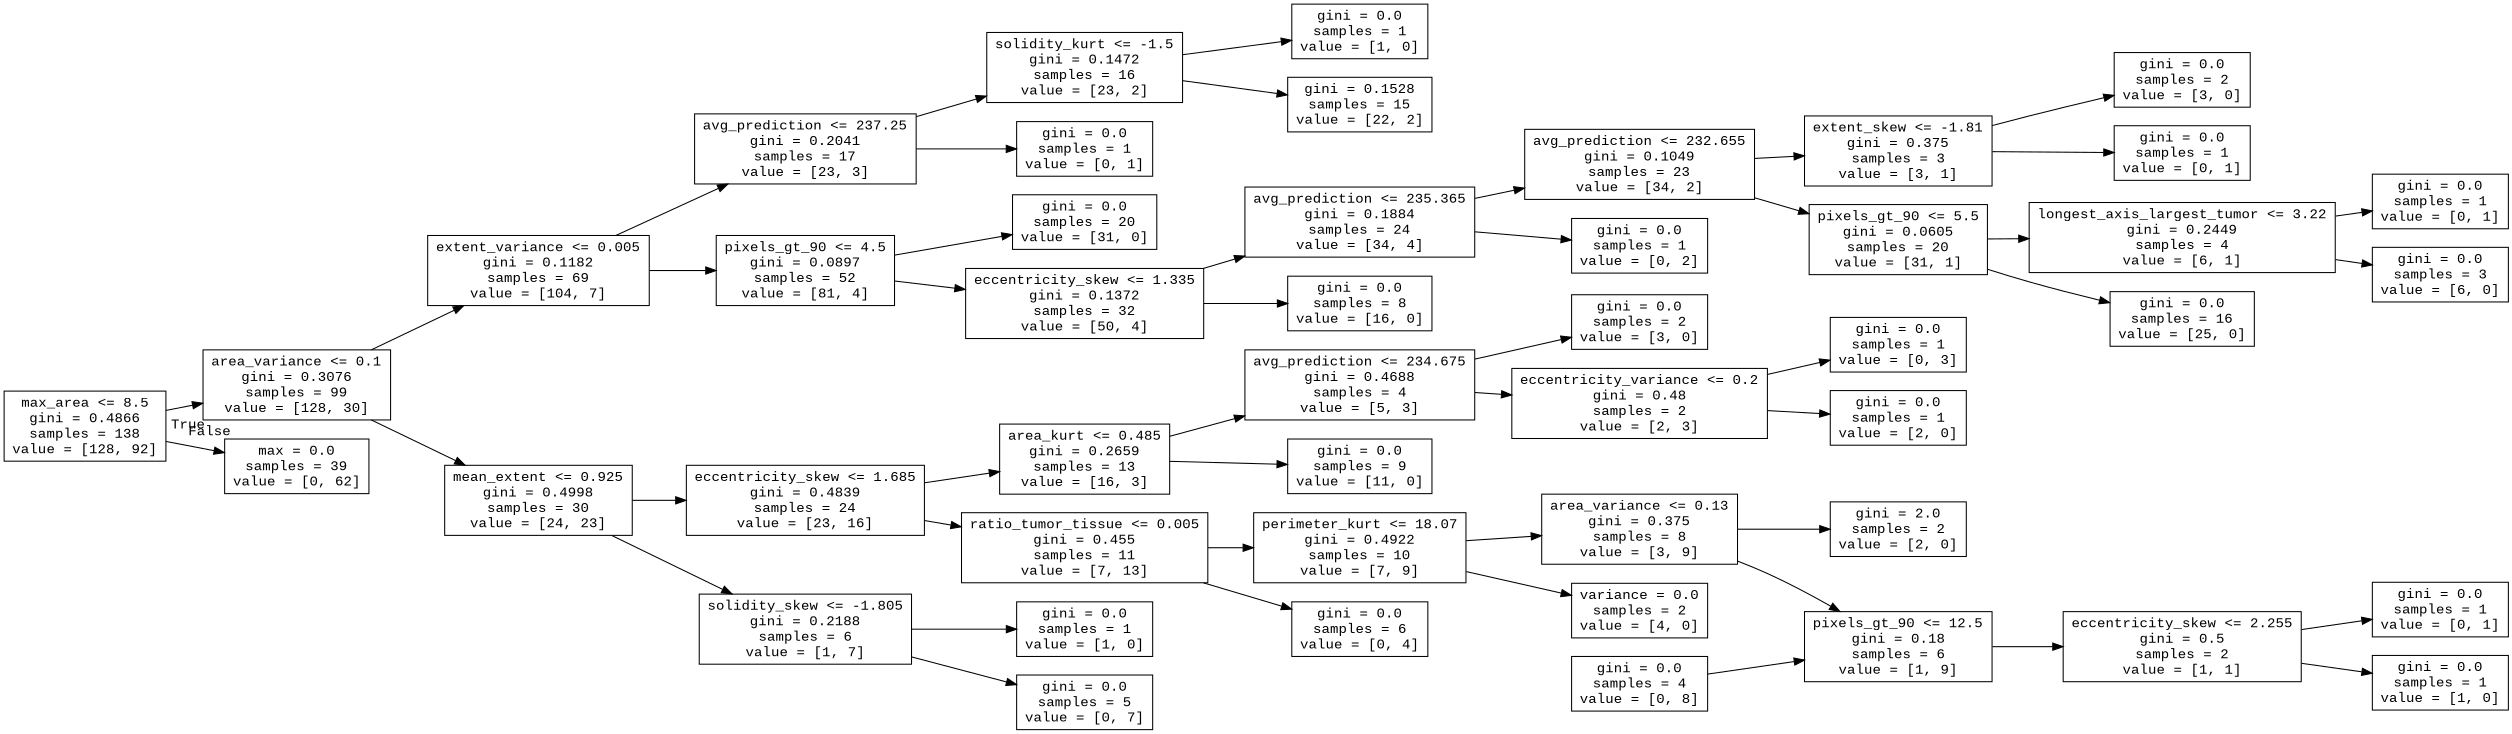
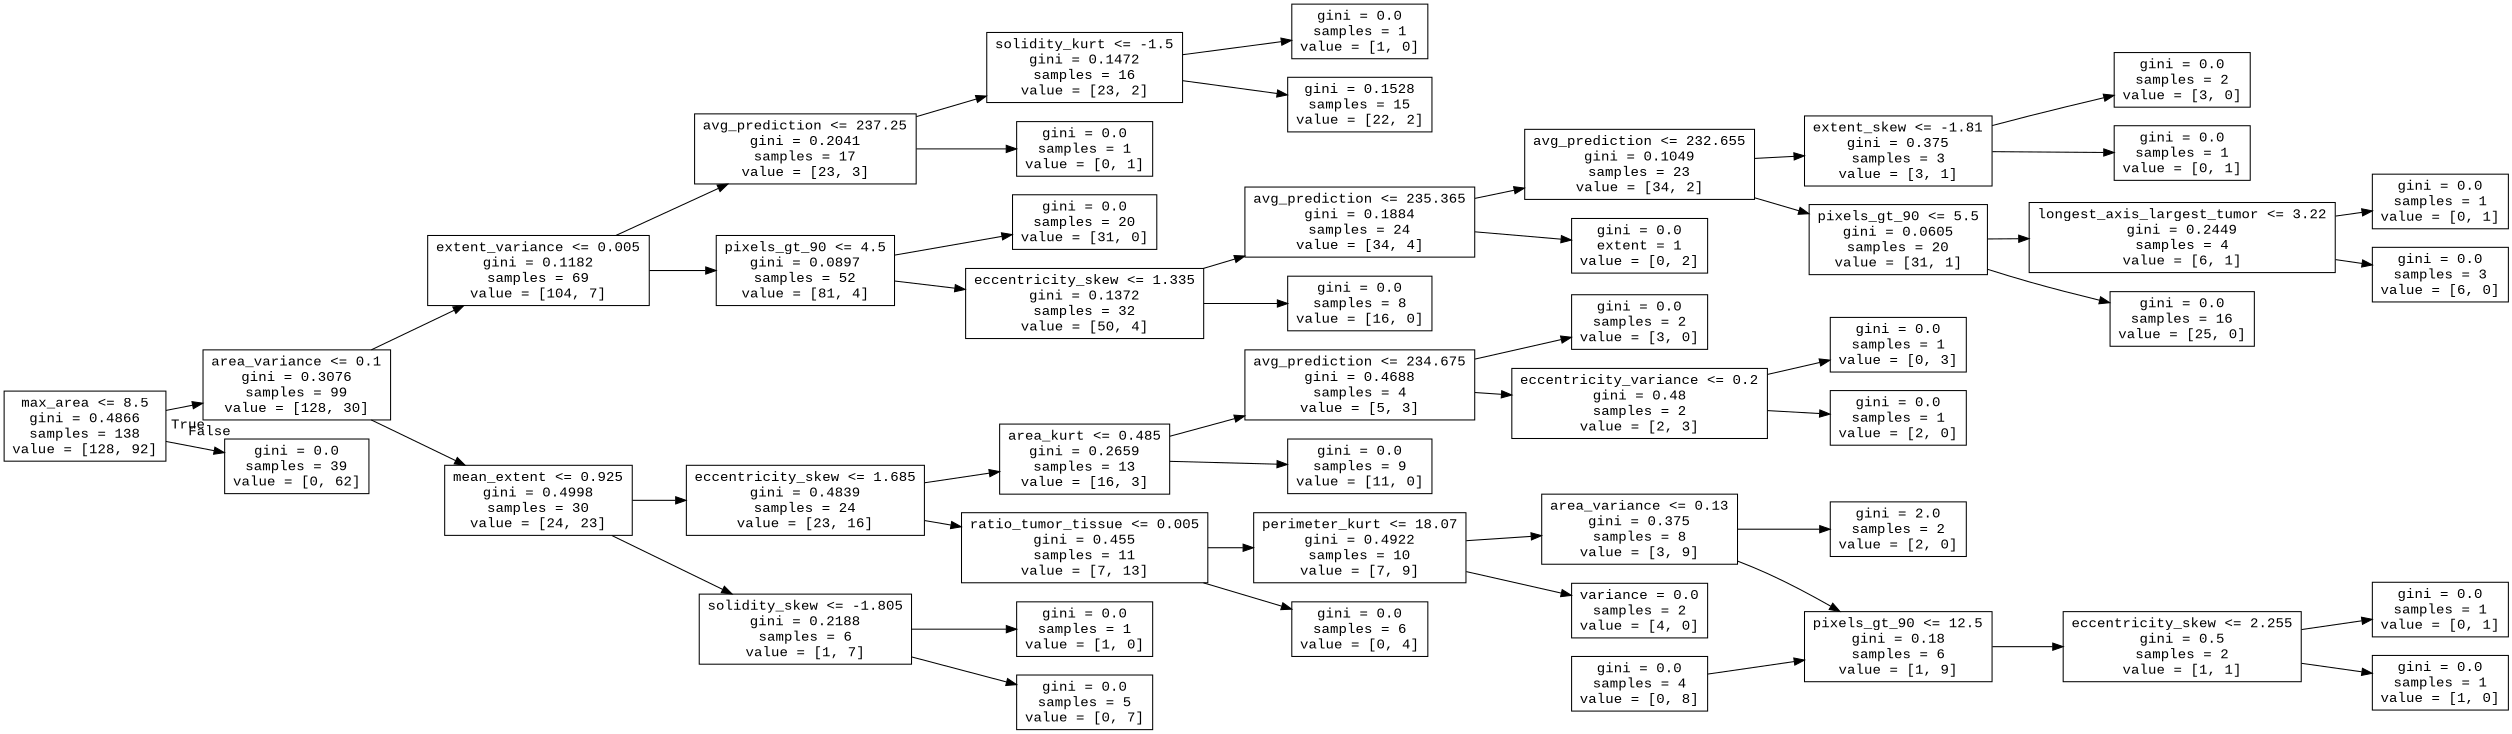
(1640, 246) -> (1640, 246)
(297, 466) -> (297, 466)
